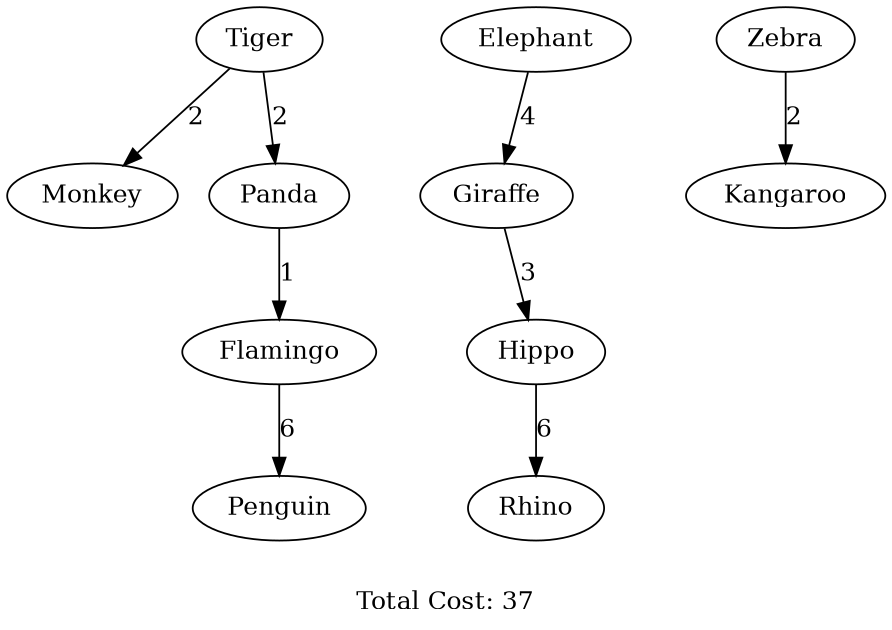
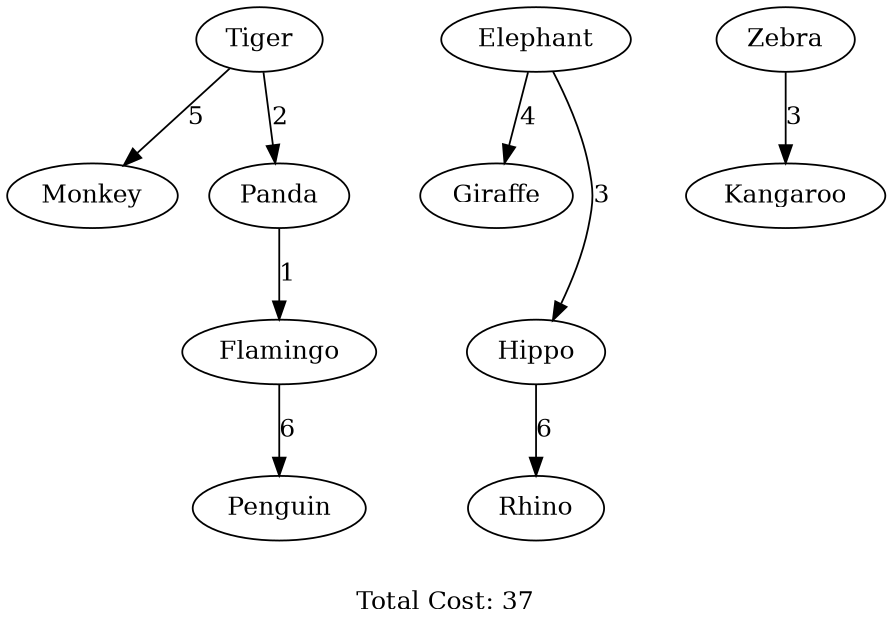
(197, 118) -> (197, 118)
(795, 118) -> (795, 118)
(514, 265) -> (592, 187)
